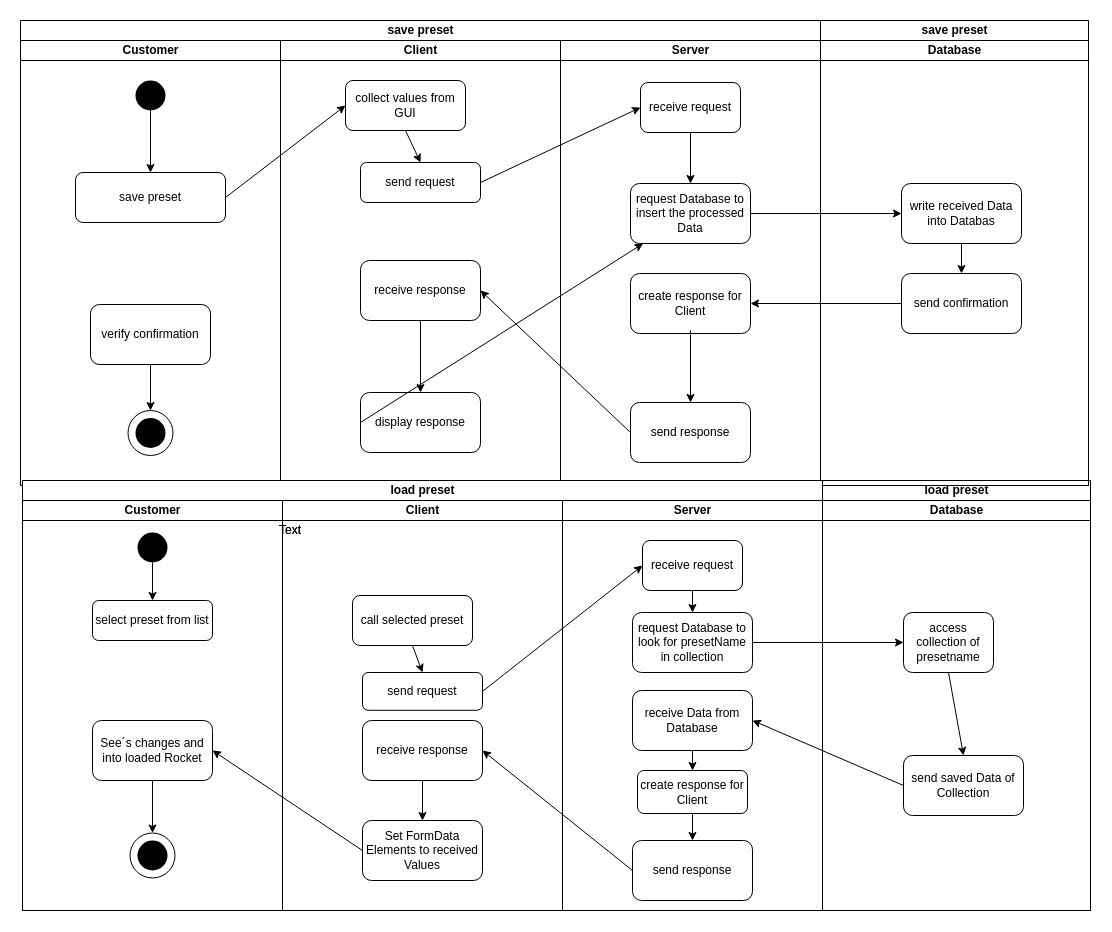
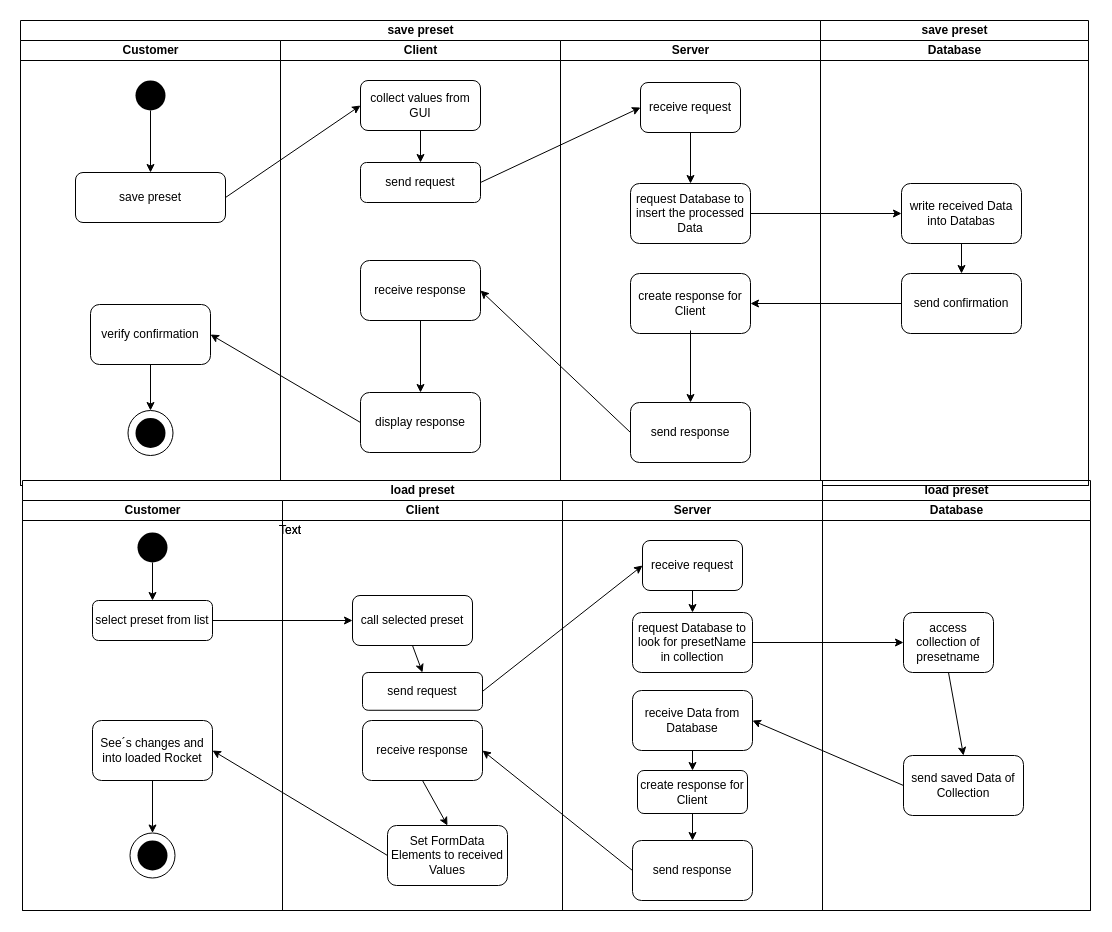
(406, 106) -> (421, 106)
(499, 335) -> (289, 380)
none -> (279, 621)
(423, 851) -> (448, 856)
